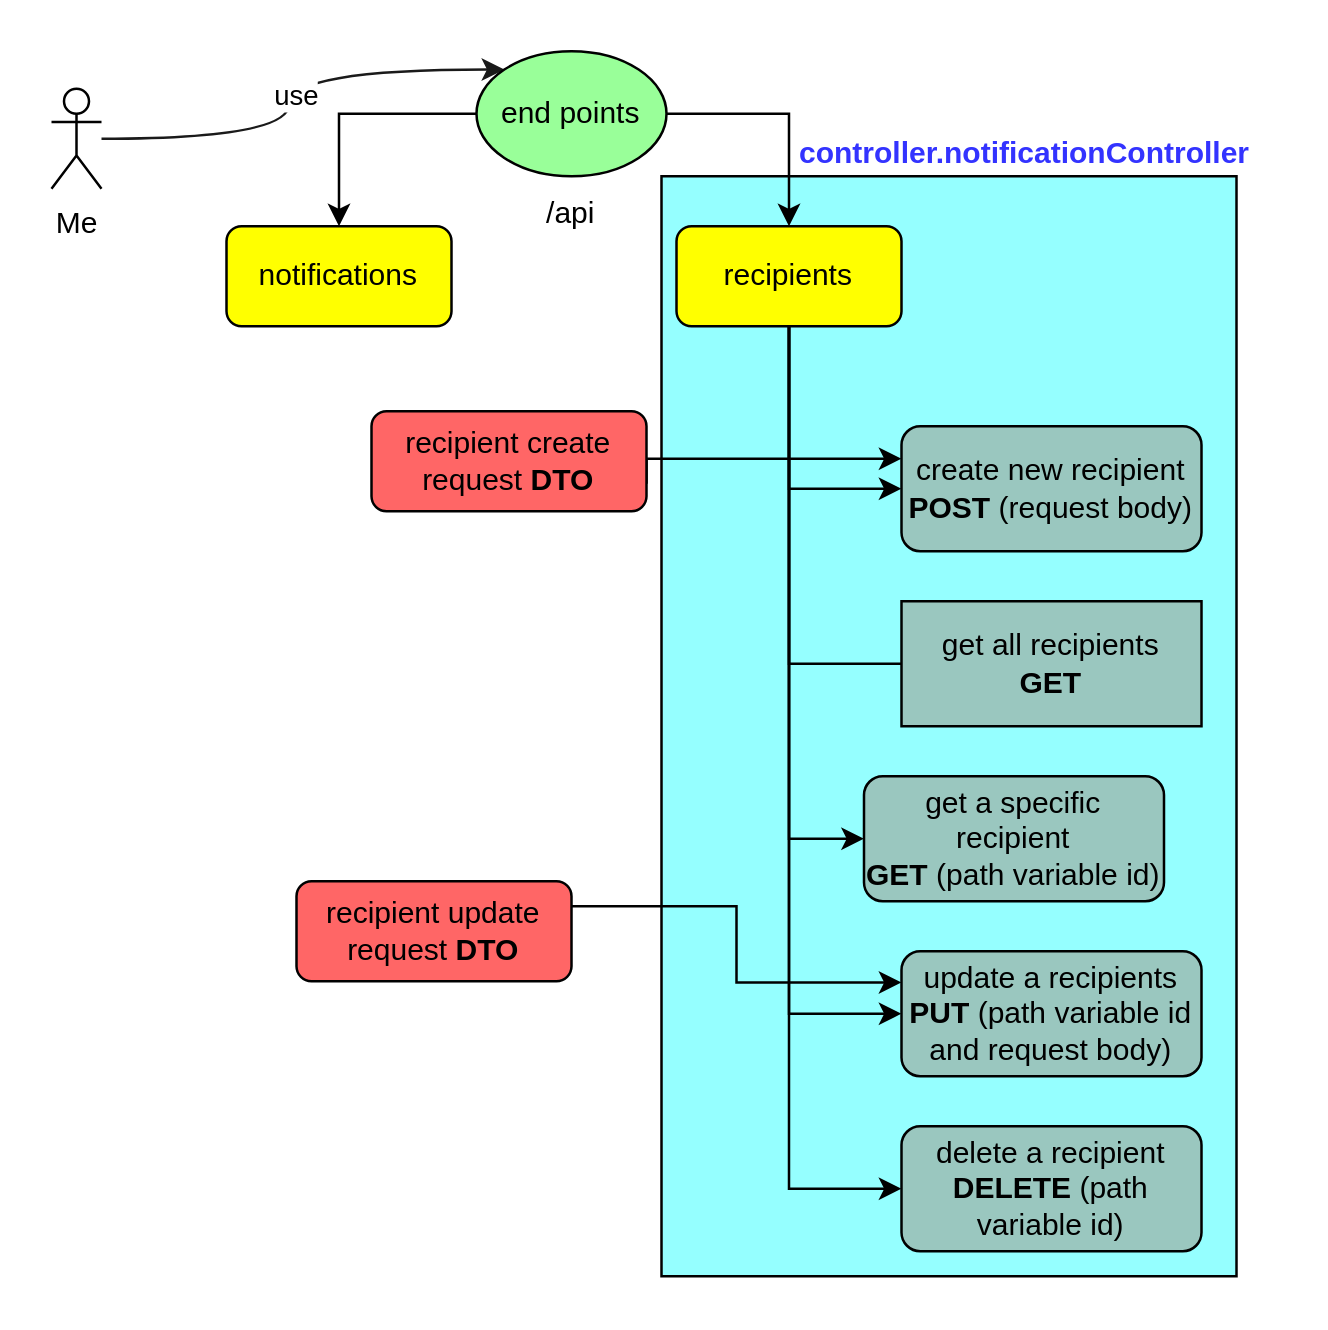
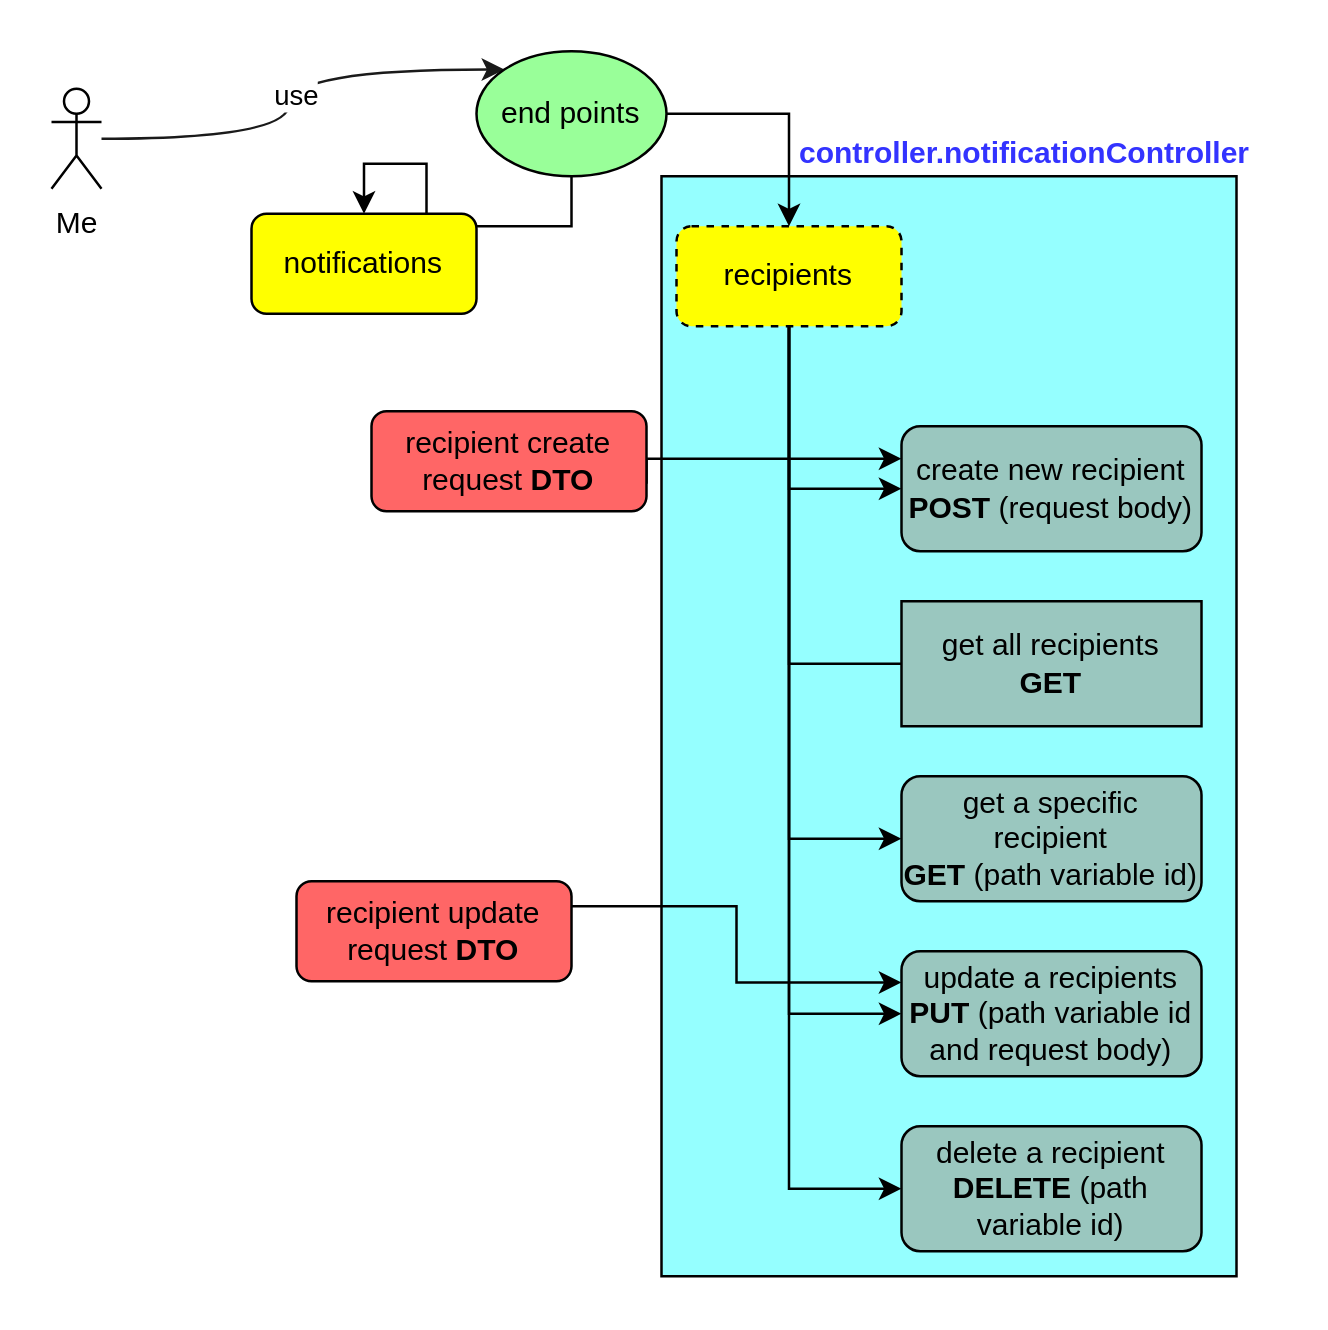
(571, 214) -> none
(339, 276) -> (364, 264)
(789, 276) -> (789, 276)
(1014, 839) -> (1051, 839)
